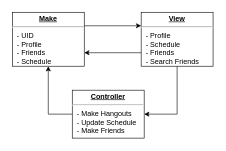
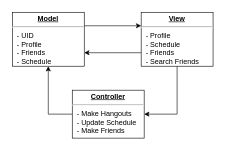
(31, 34) -> (31, 34)
